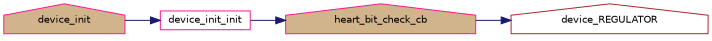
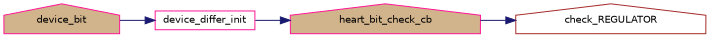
(64, 20) -> (62, 20)
(205, 20) -> (205, 20)
(610, 20) -> (611, 20)
